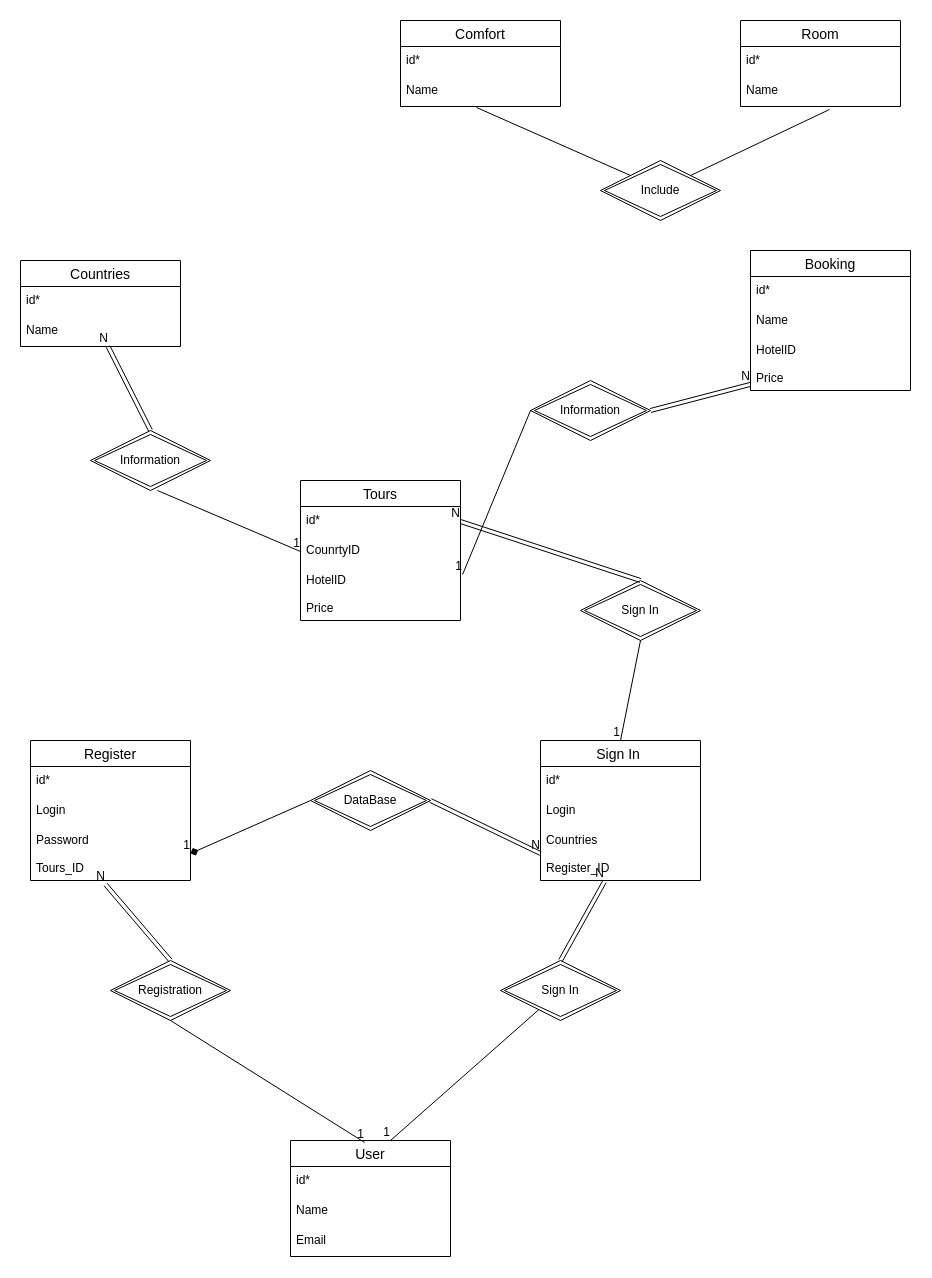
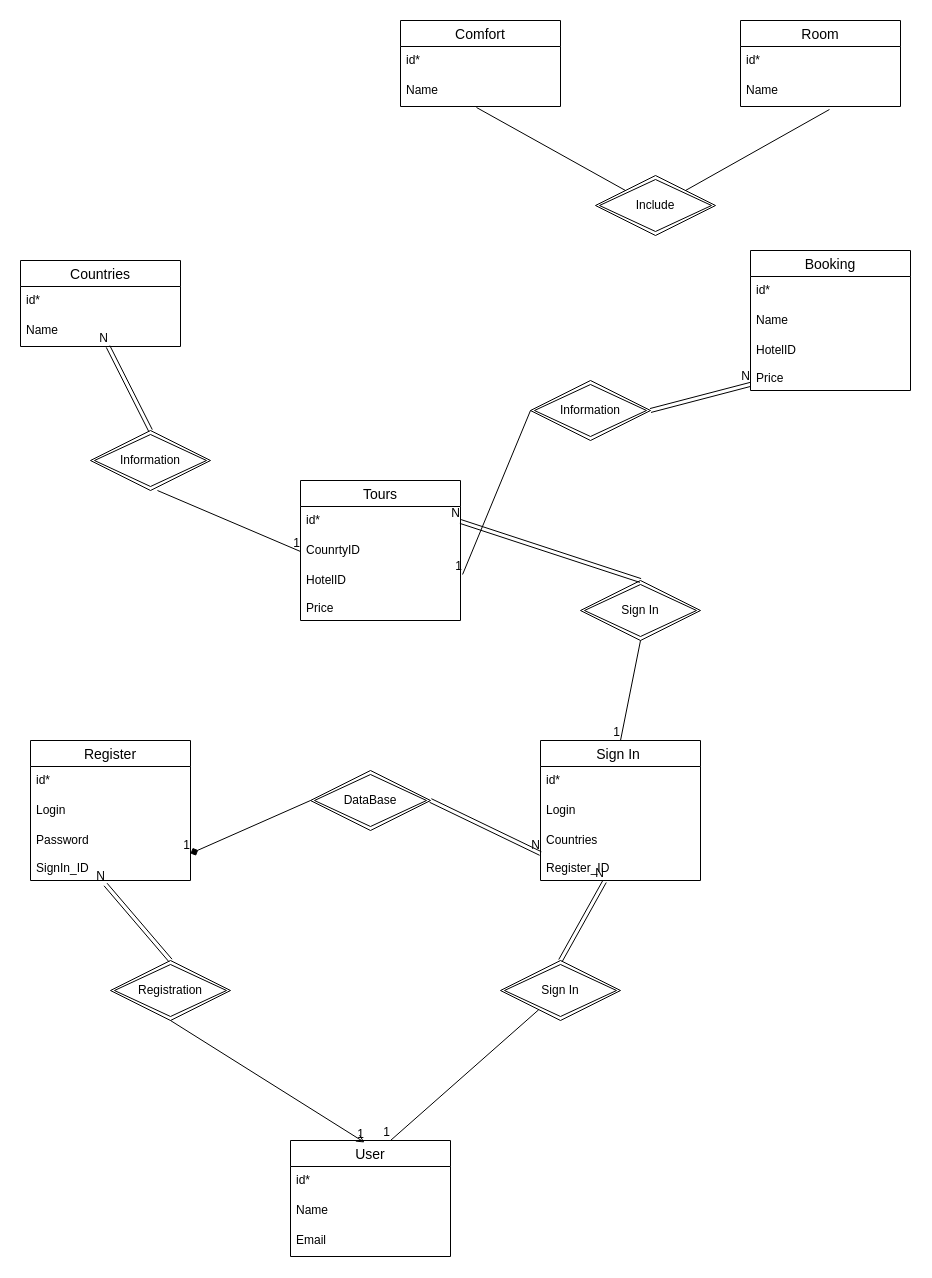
(661, 191) -> (656, 206)
(63, 840) -> (63, 840)
(361, 1140) -> (360, 1140)
